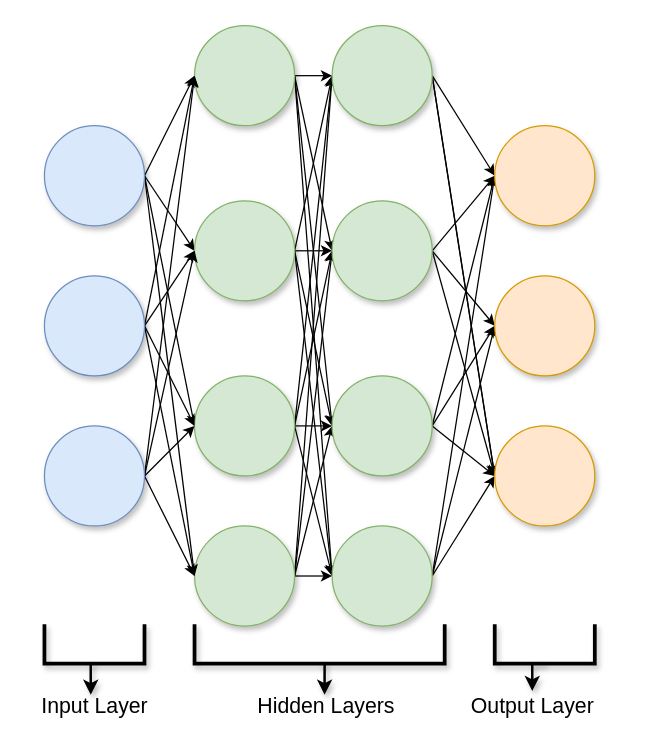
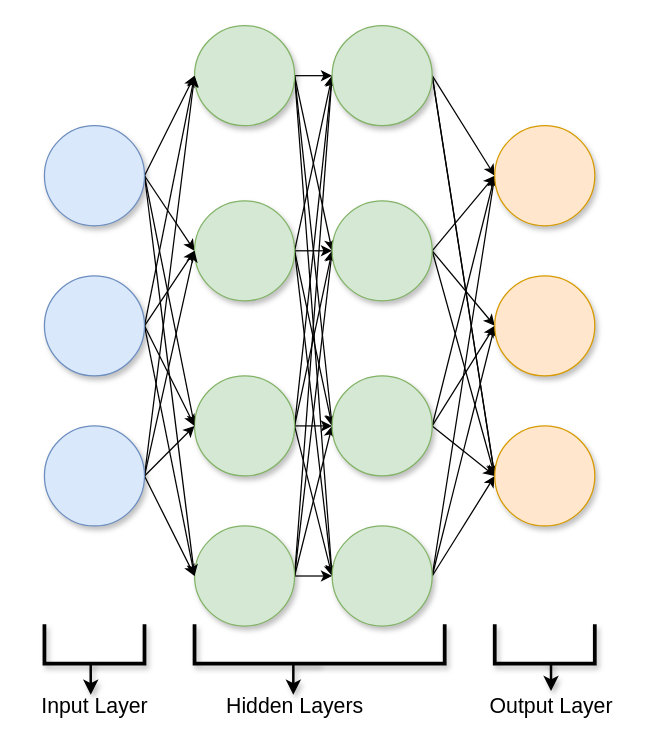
(326, 707) -> (294, 707)
(532, 707) -> (551, 707)
